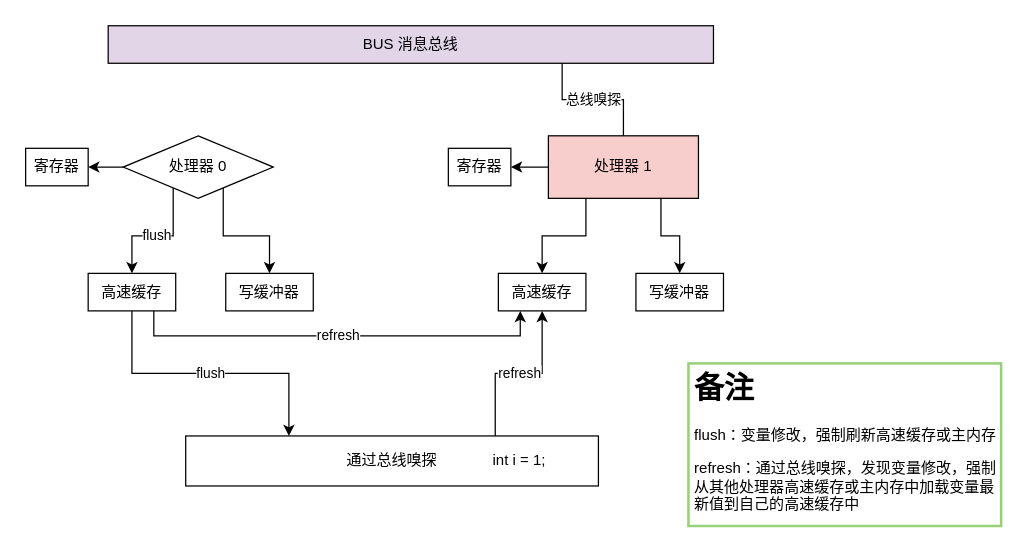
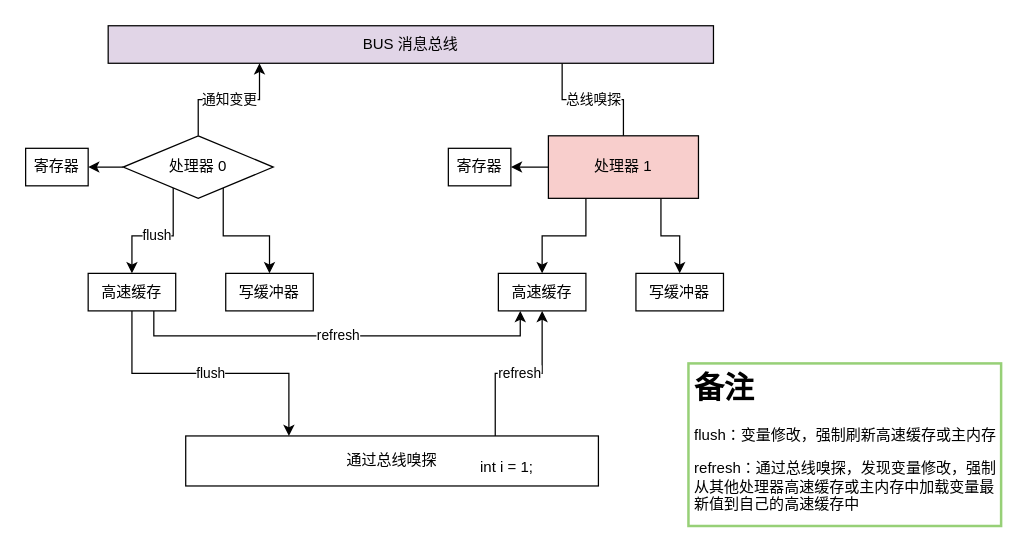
none -> (224, 99)
(519, 461) -> (507, 467)
